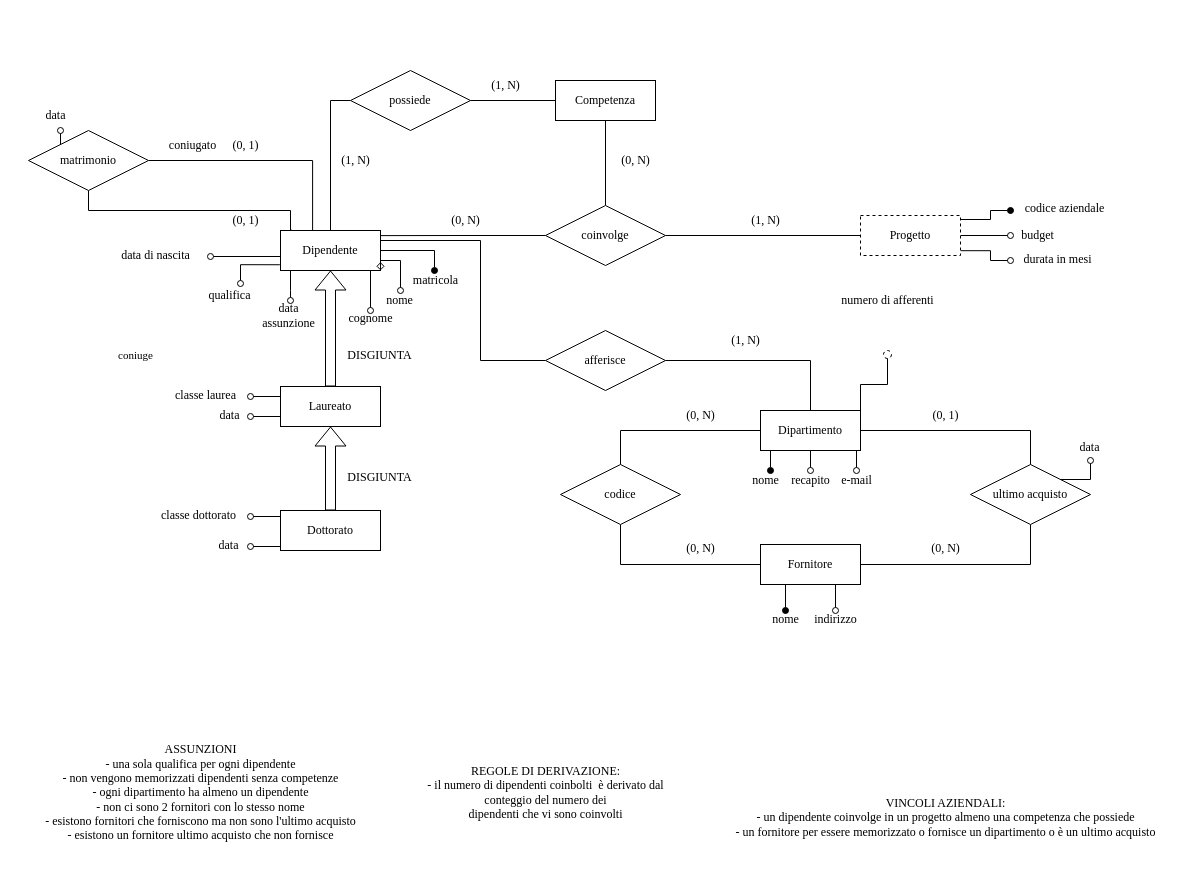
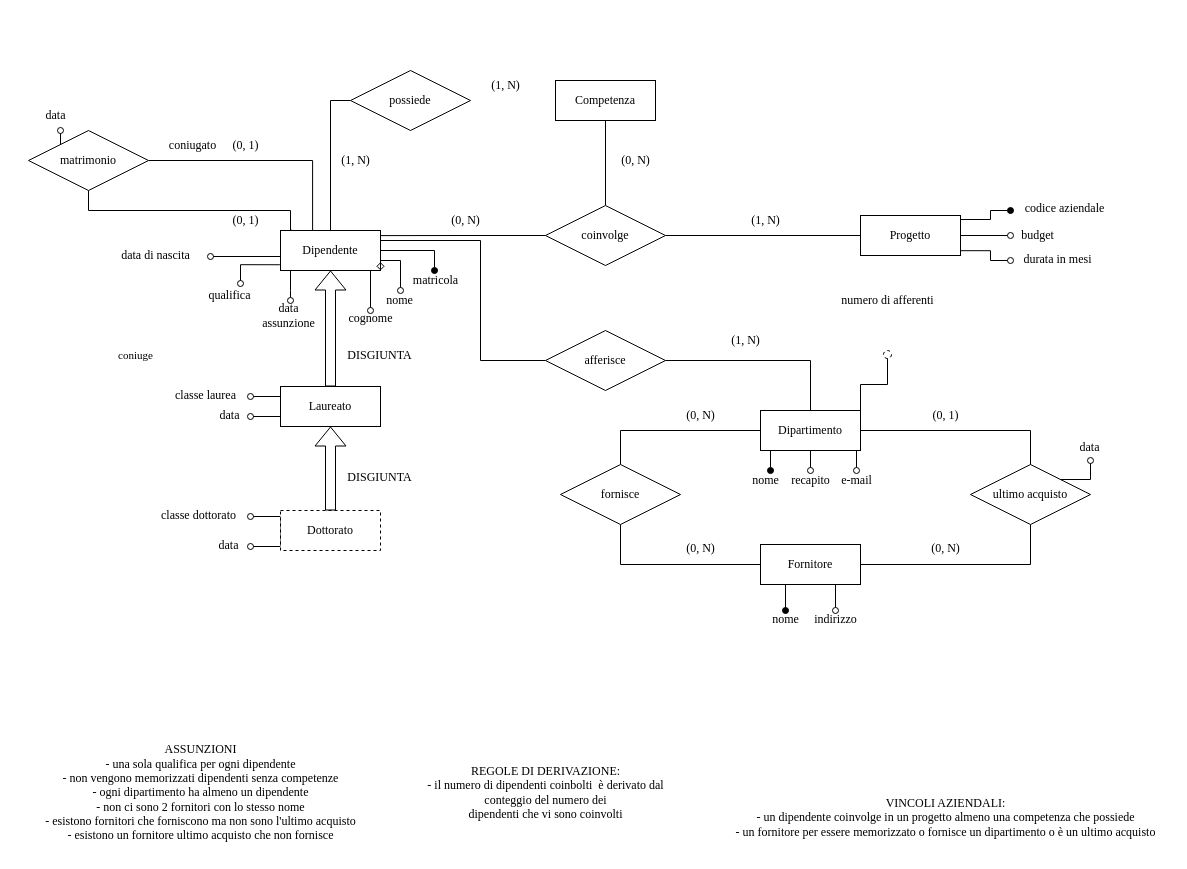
(513, 101) -> none
(911, 236) -> (911, 236)
(621, 495) -> (621, 495)
(331, 531) -> (331, 531)
